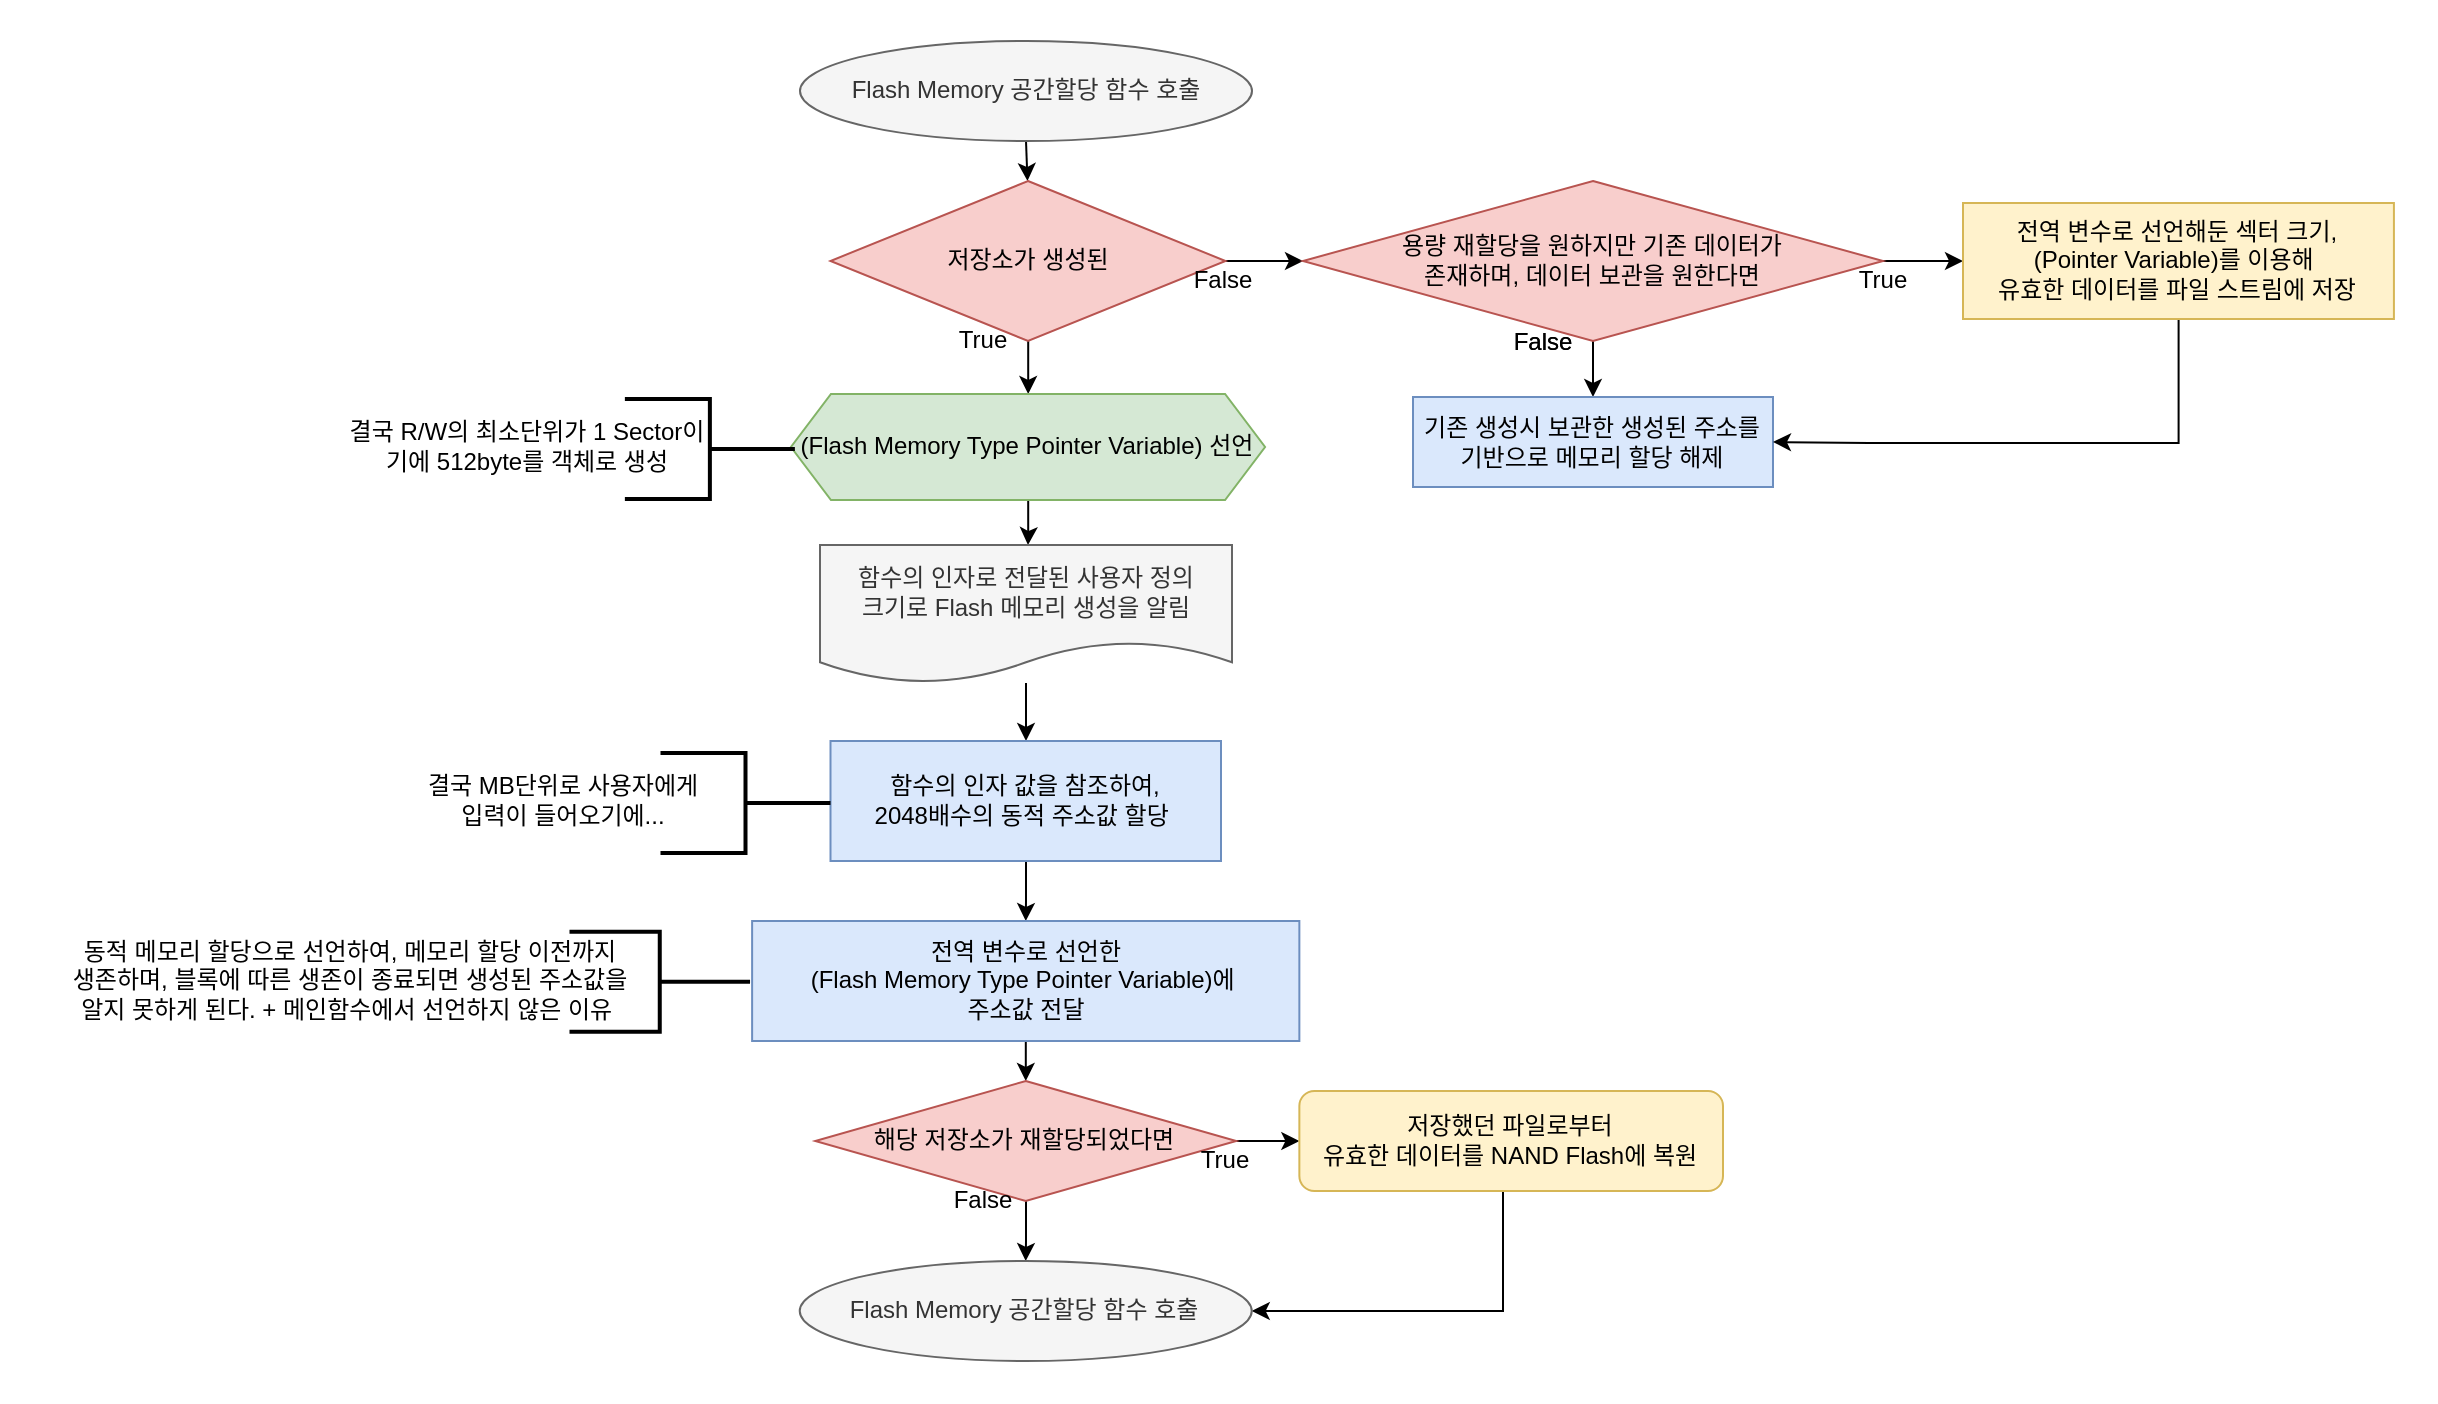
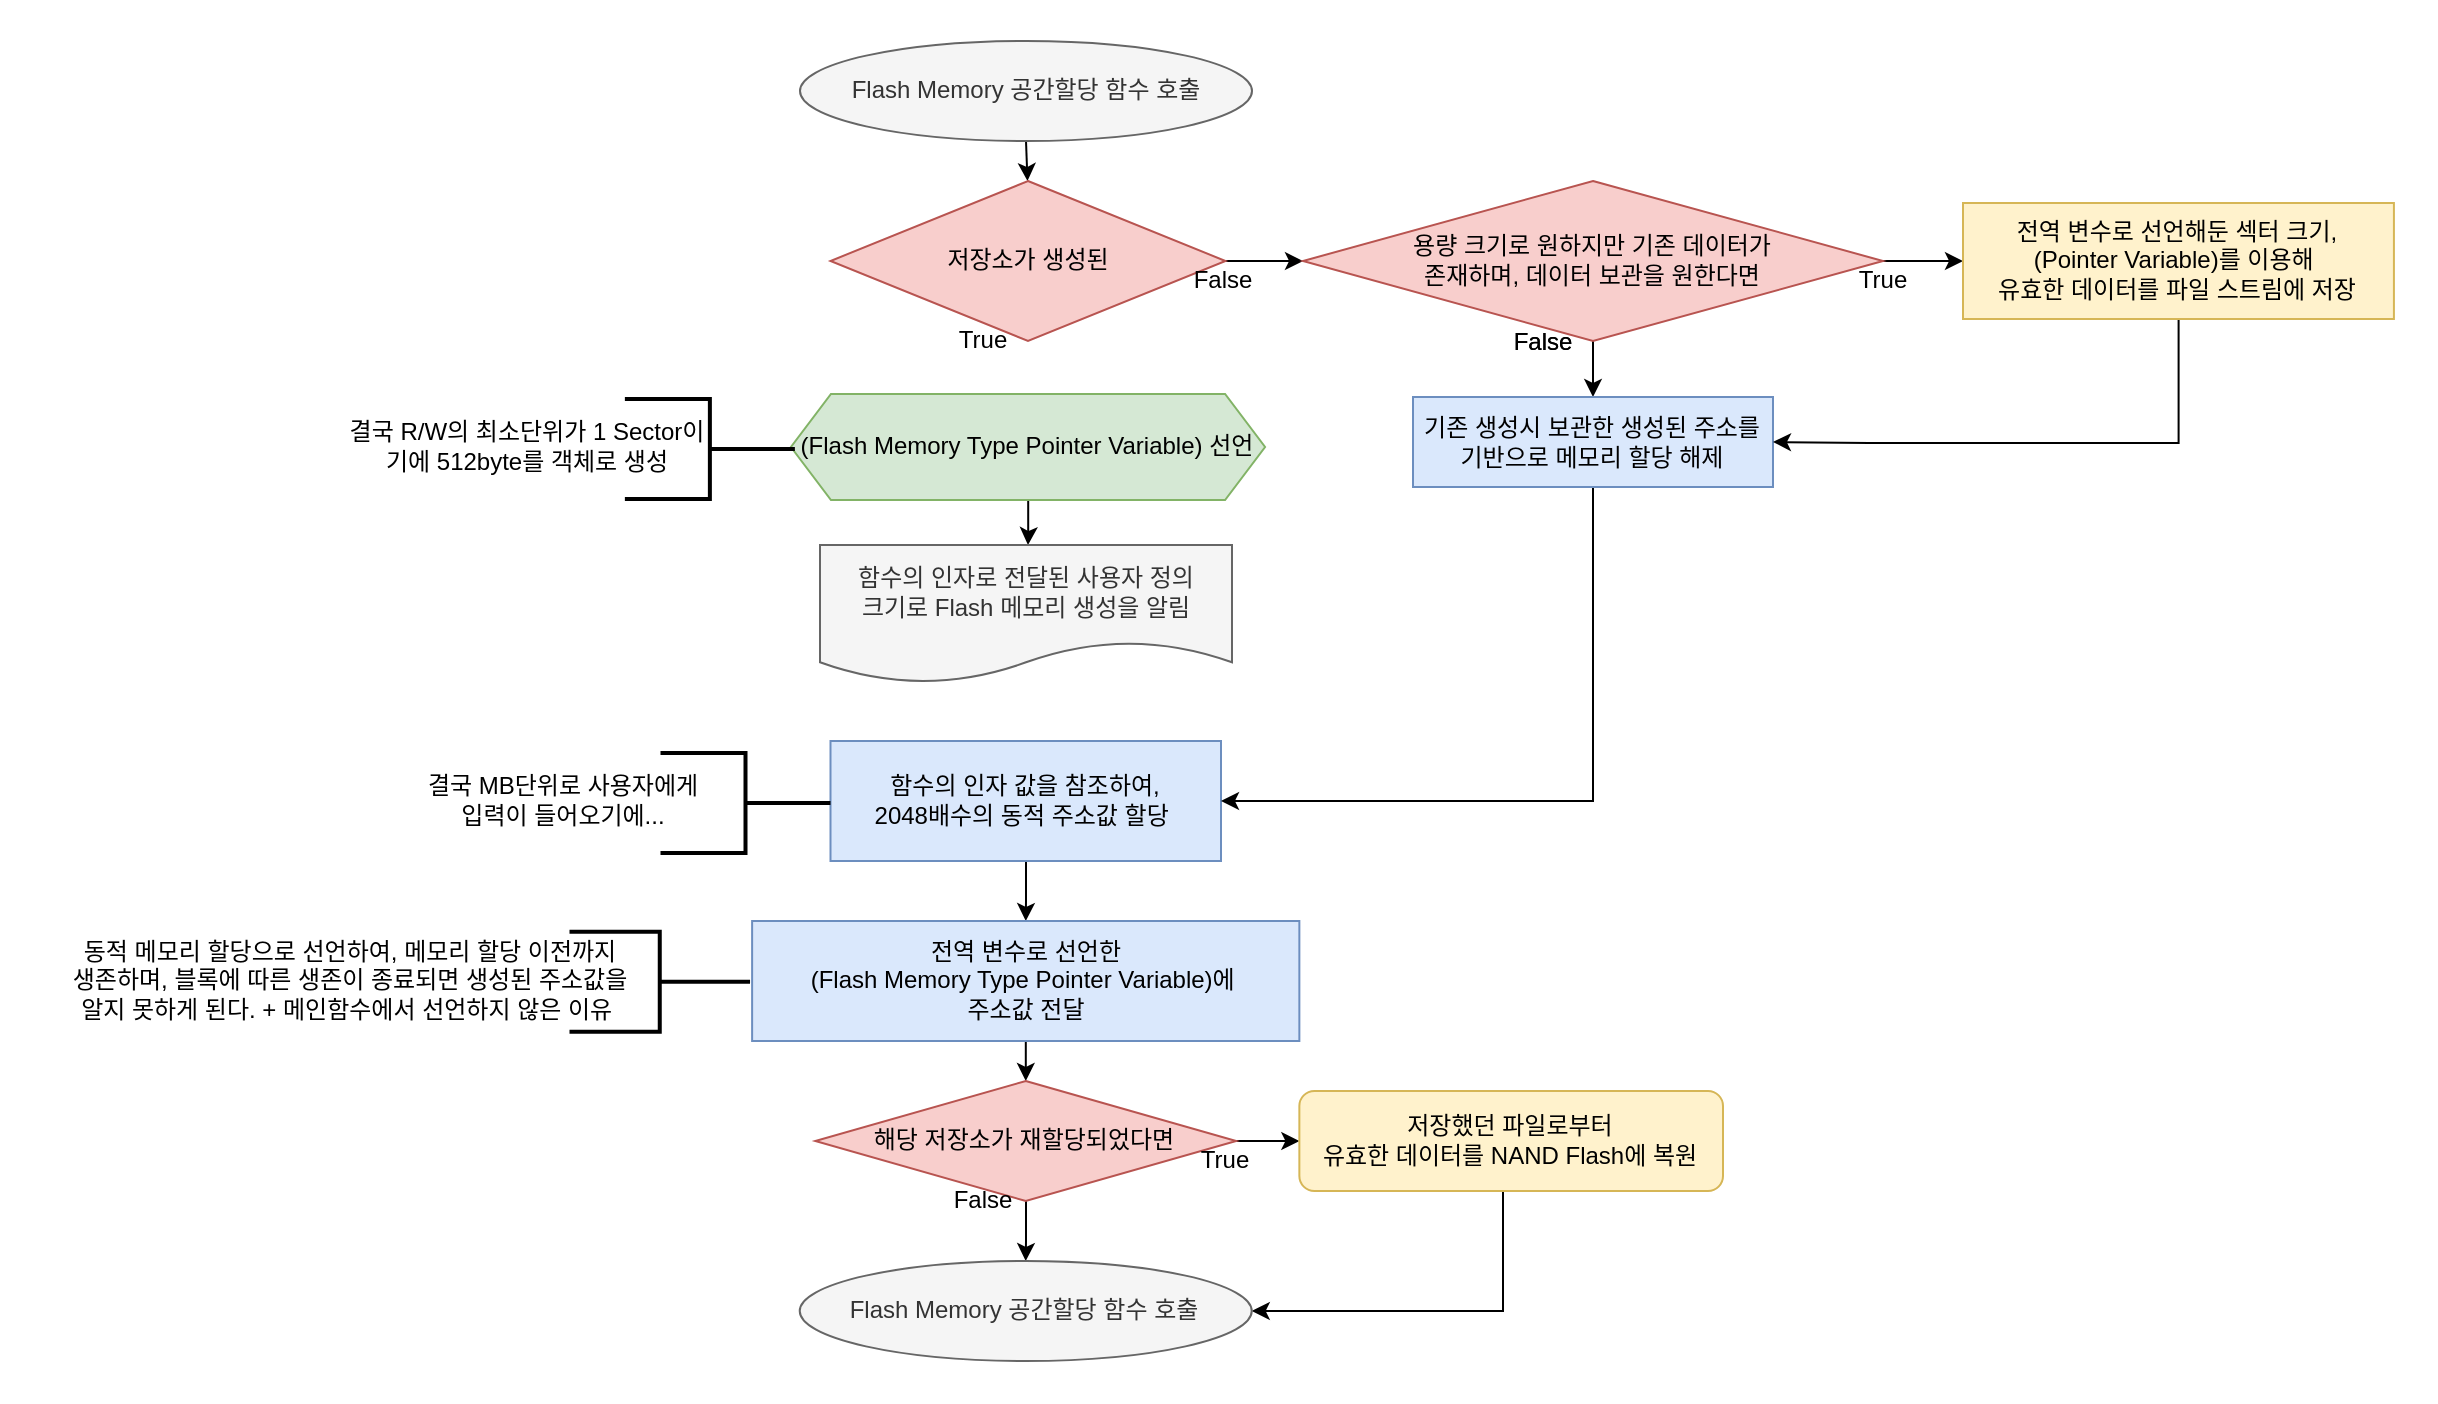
(1593, 261) -> (1593, 261)
(1028, 374) -> none
(1026, 705) -> none
none -> (1571, 801)
